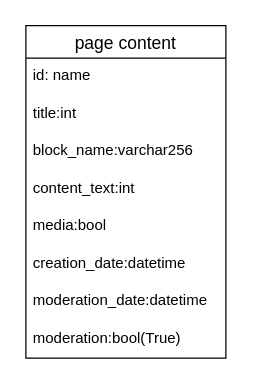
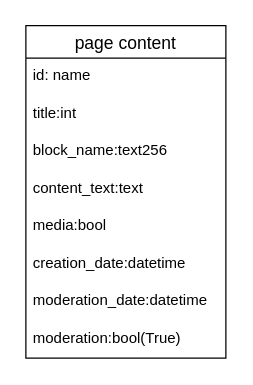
(117, 150) -> (104, 150)
(96, 188) -> (102, 188)
